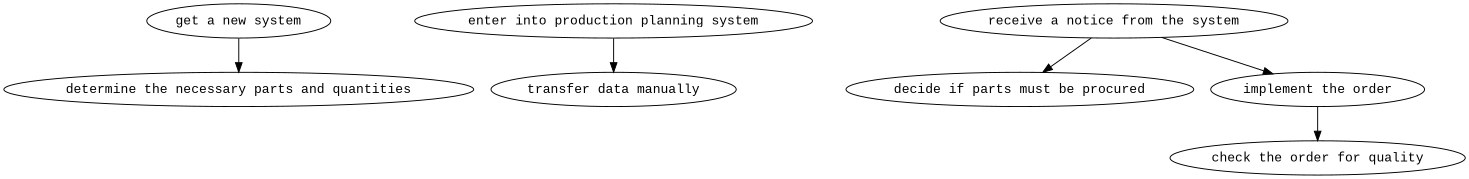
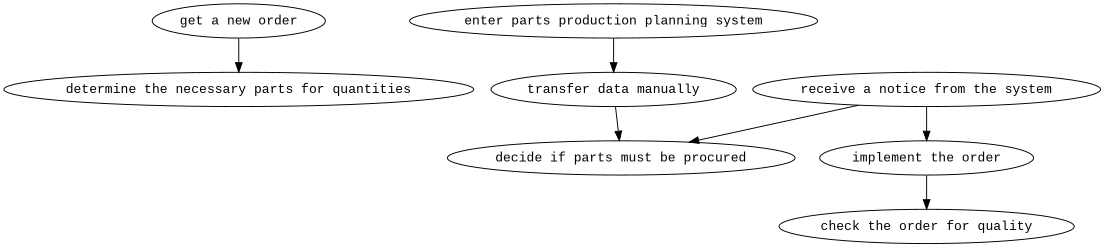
(239, 21) -> (239, 21)
(614, 21) -> (614, 21)
(239, 89) -> (239, 89)
none -> (617, 119)
